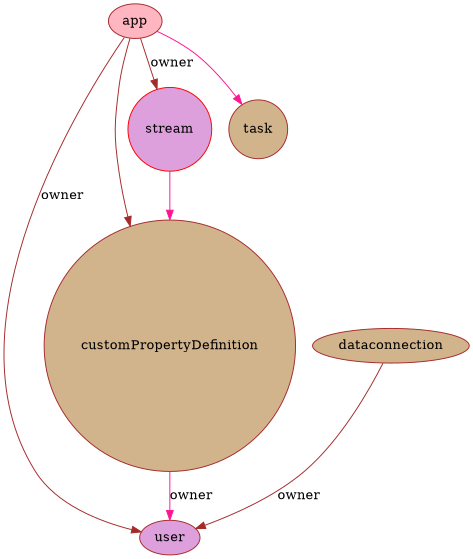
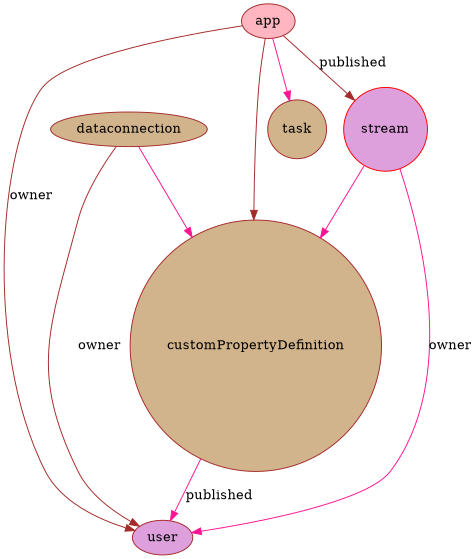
(172, 63) -> (353, 63)
none -> (163, 188)
none -> (416, 421)
(191, 496) -> (219, 496)
